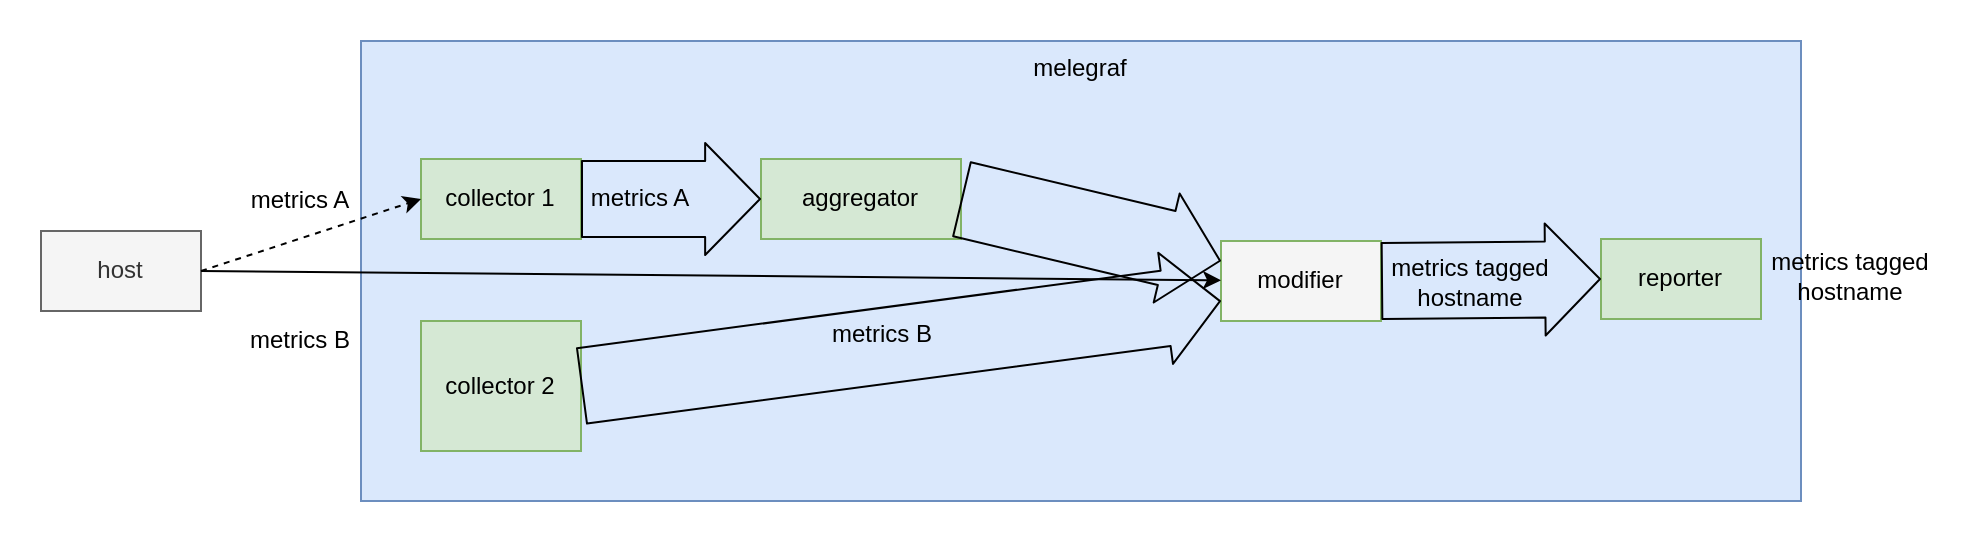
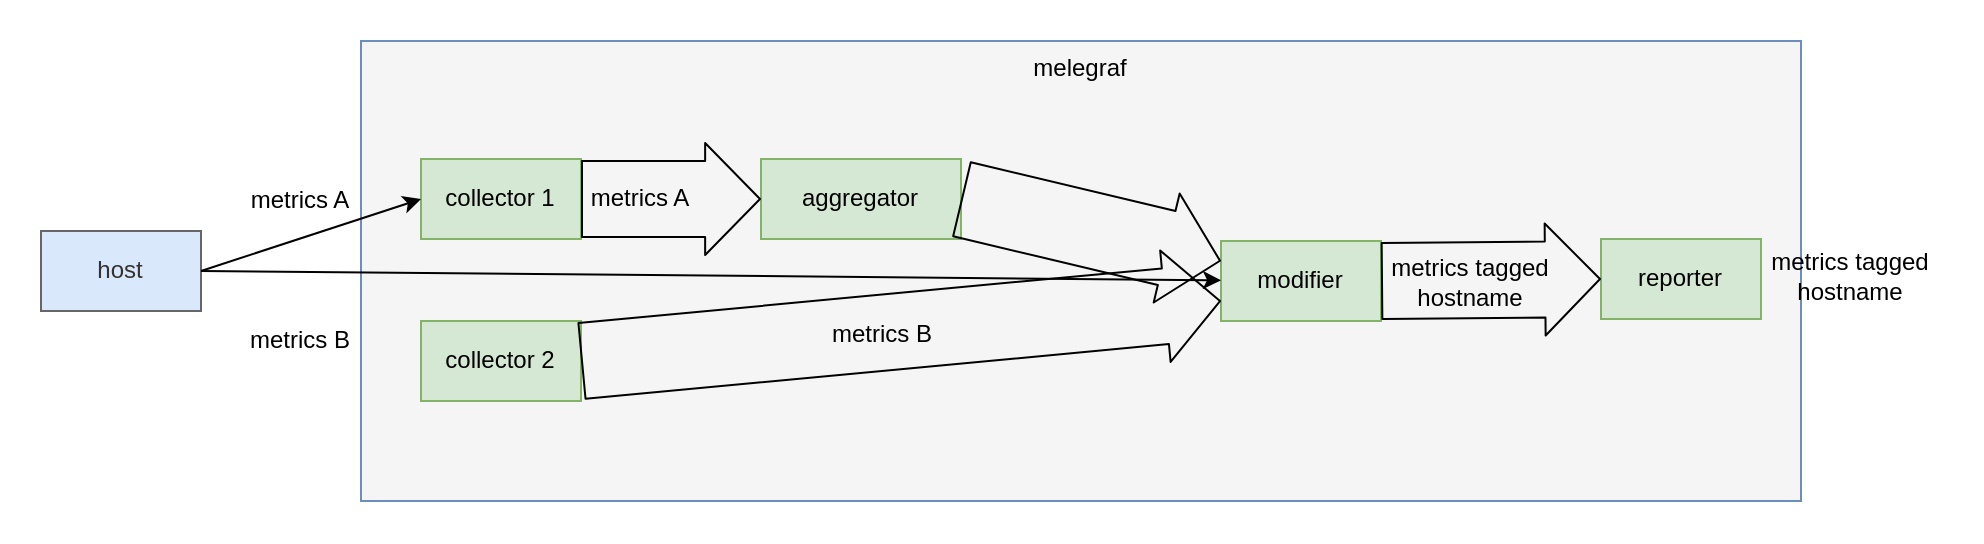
(305, 237) -> (305, 237)
(121, 271) -> (121, 271)
(1081, 271) -> (1081, 271)
(1301, 281) -> (1301, 281)
(501, 386) -> (501, 361)
